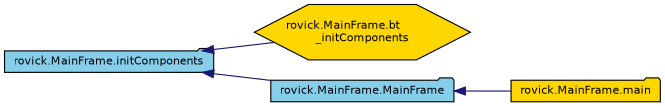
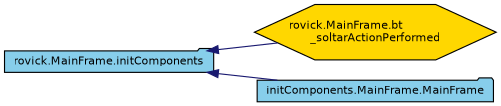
(362, 32) -> (375, 32)
(362, 91) -> (375, 91)
(586, 91) -> none
